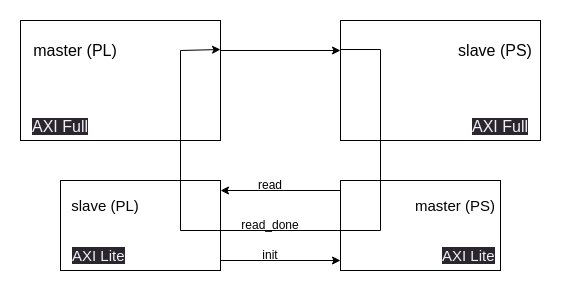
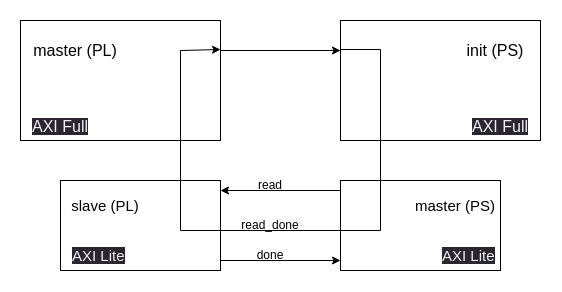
(496, 51) -> (496, 51)
(271, 256) -> (271, 256)
